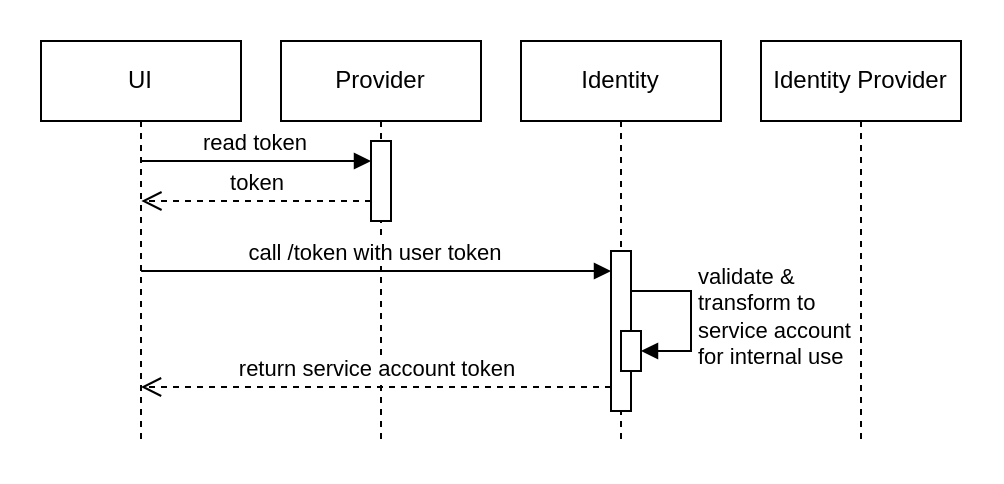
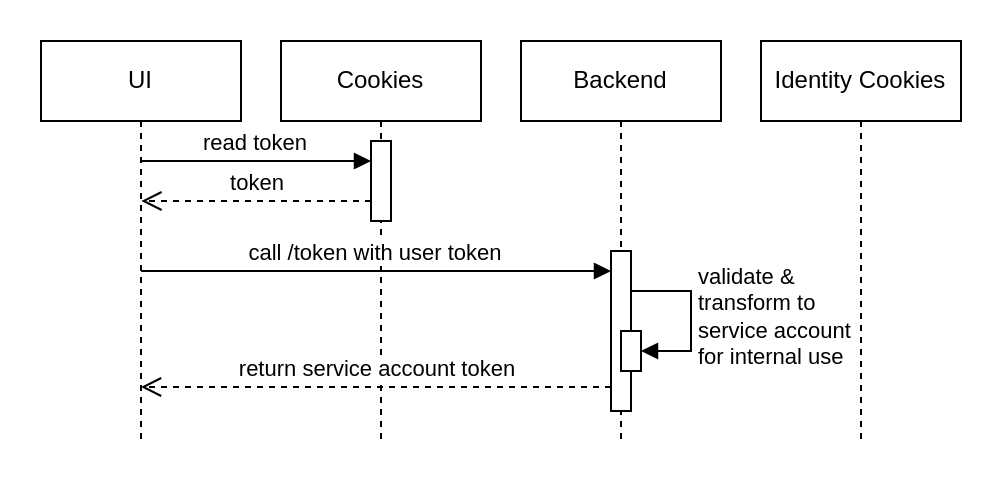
(381, 81) -> (381, 81)
(621, 81) -> (621, 81)
(861, 81) -> (861, 81)
